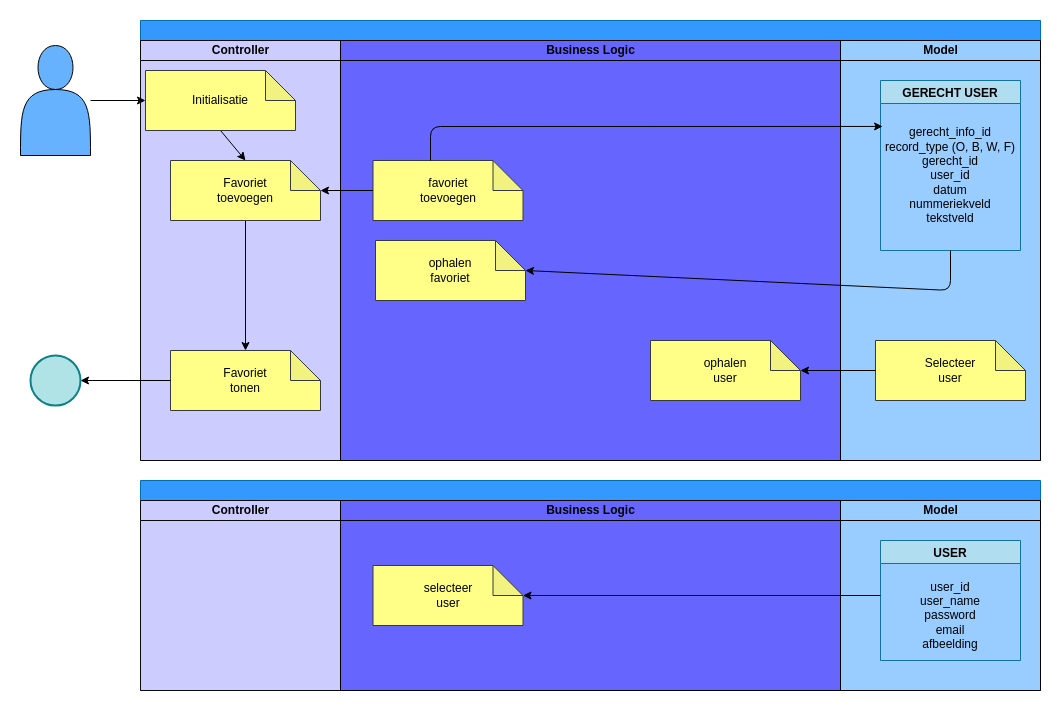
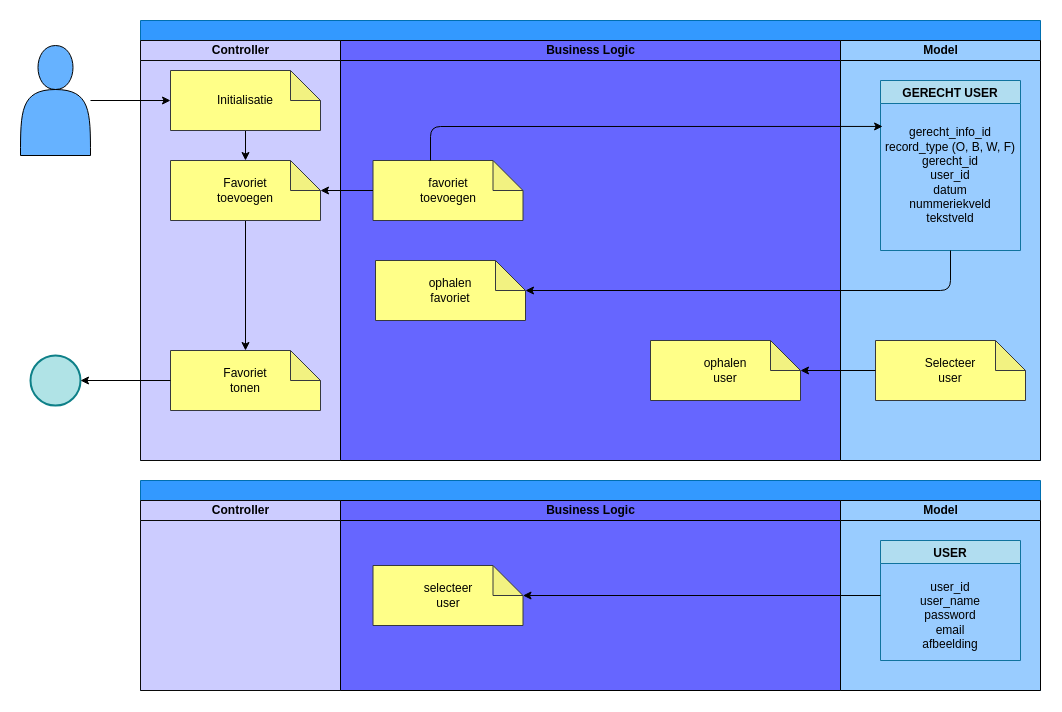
(221, 101) -> (246, 101)
(451, 271) -> (451, 291)
